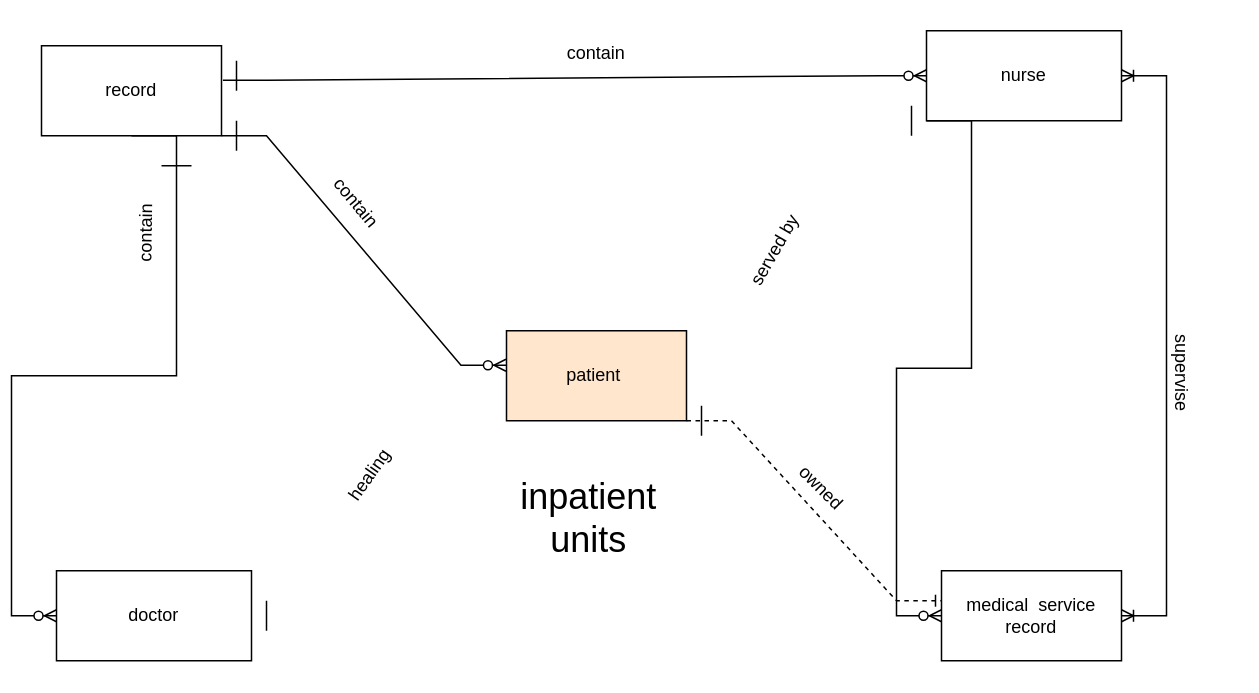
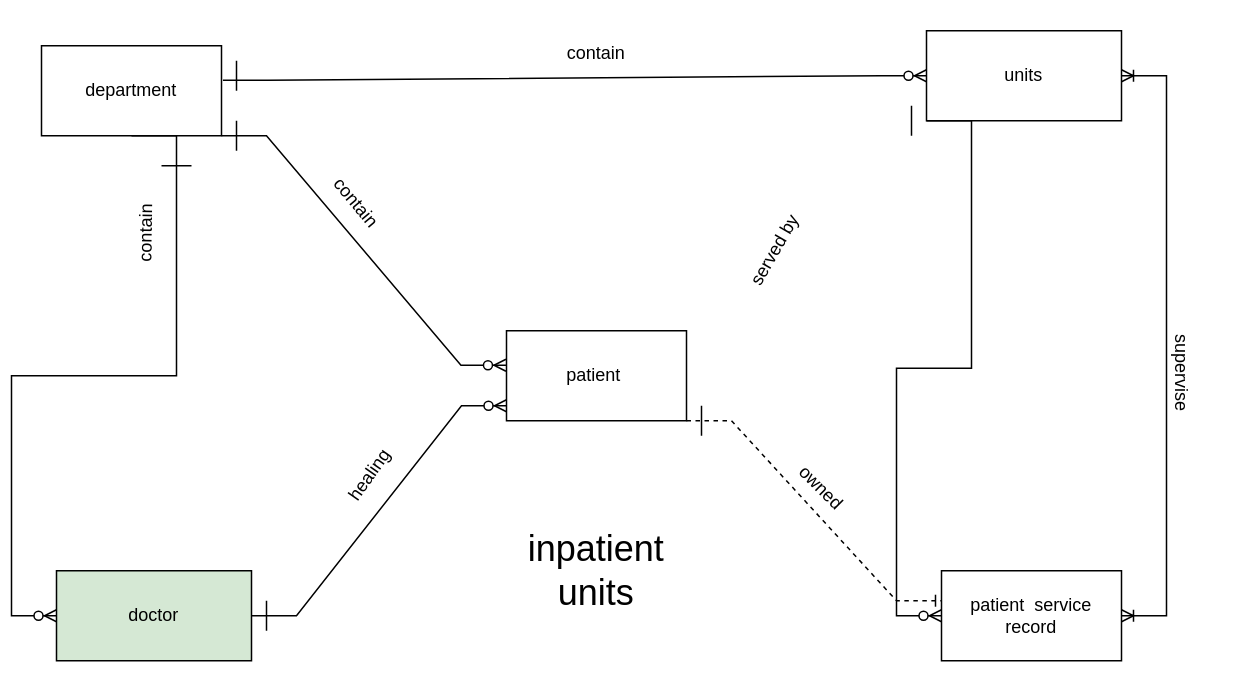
(1024, 76) -> (1024, 76)
(131, 91) -> (131, 91)
(596, 376) -> (596, 376)
none -> (378, 511)
(589, 518) -> (596, 571)
(154, 616) -> (154, 616)
(1031, 616) -> (1031, 616)
